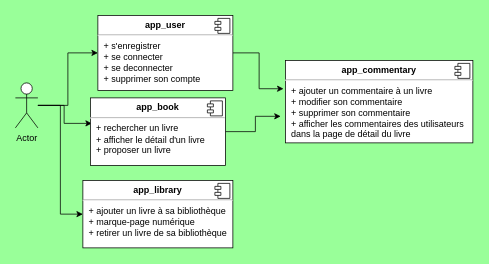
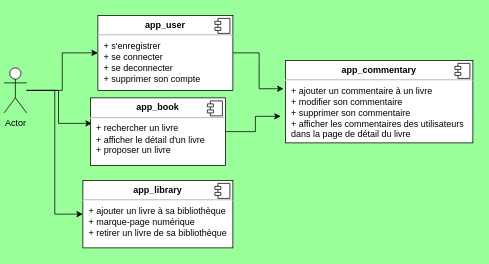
(27, 105) -> (15, 90)
